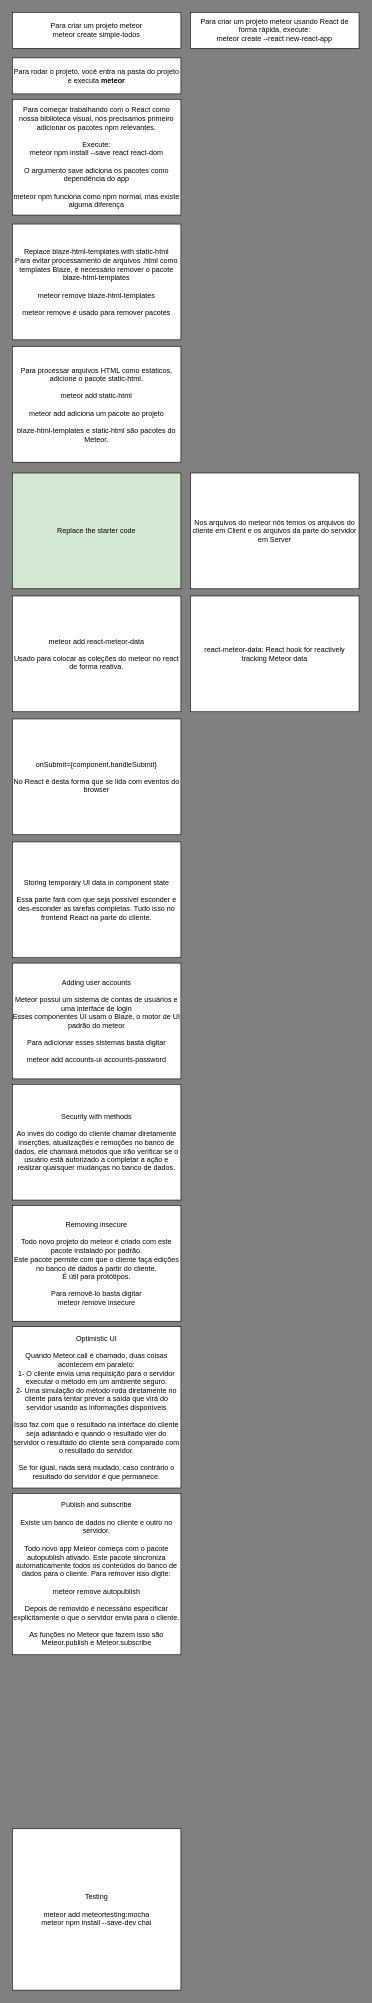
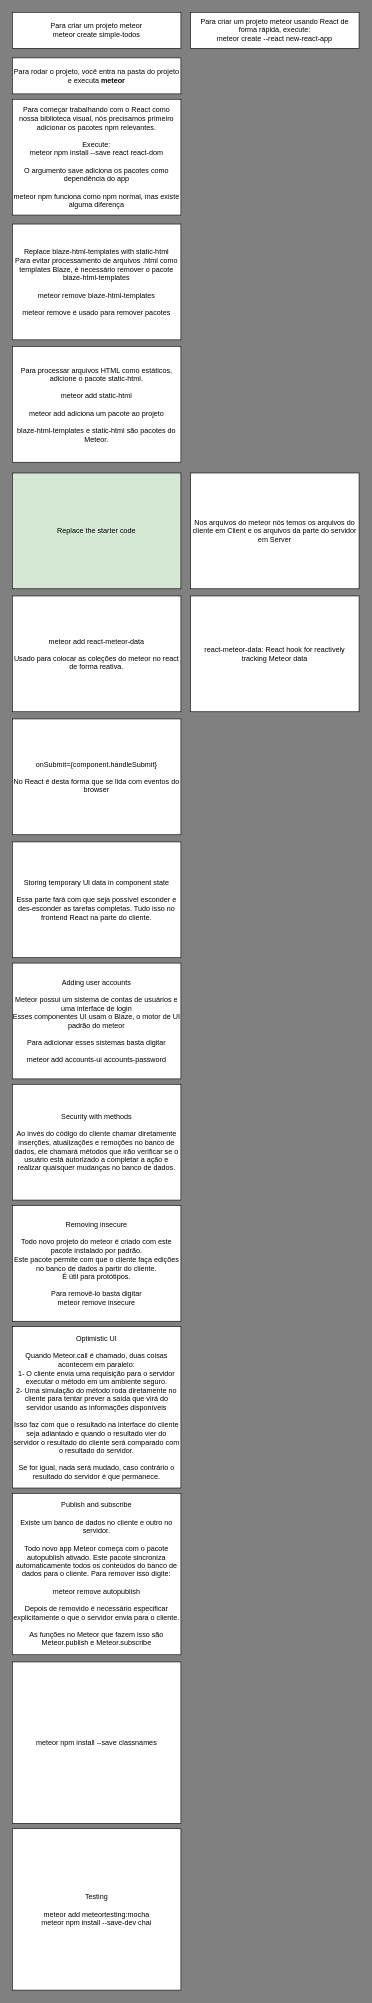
none -> (97, 1743)
